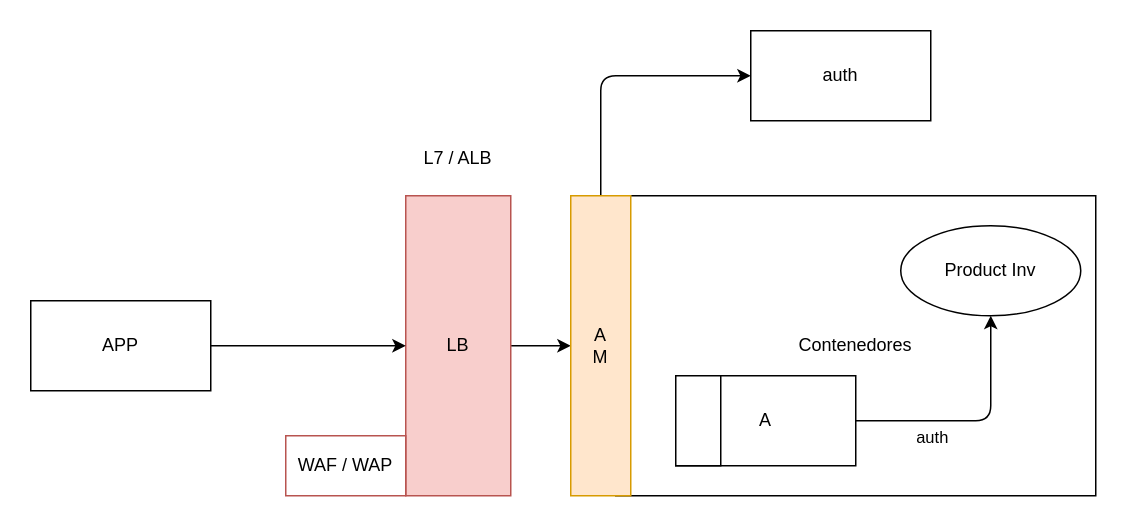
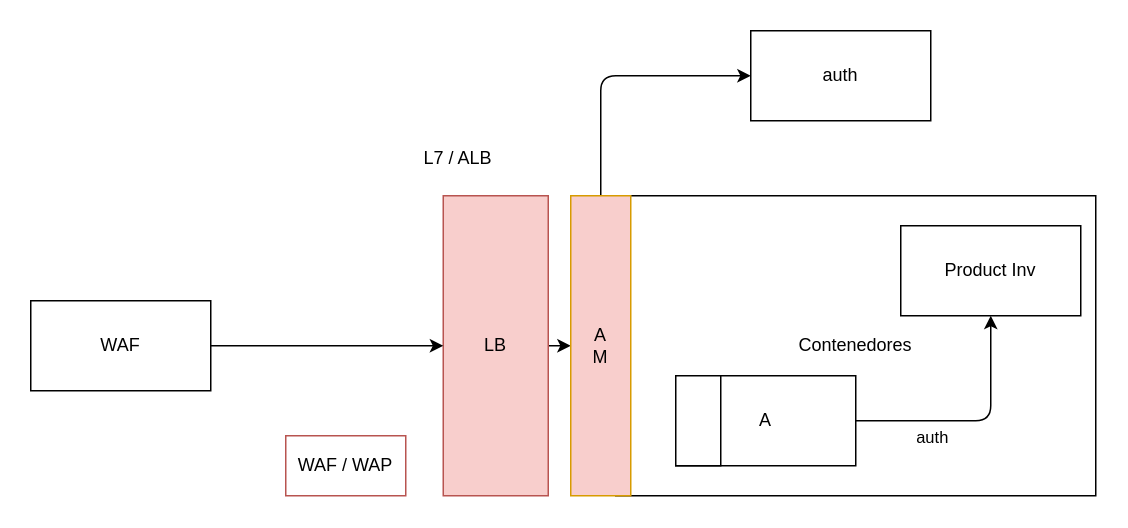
(991, 271) -> (991, 271)
(121, 346) -> (121, 346)
(458, 346) -> (496, 346)
(601, 346) -> (601, 346)
